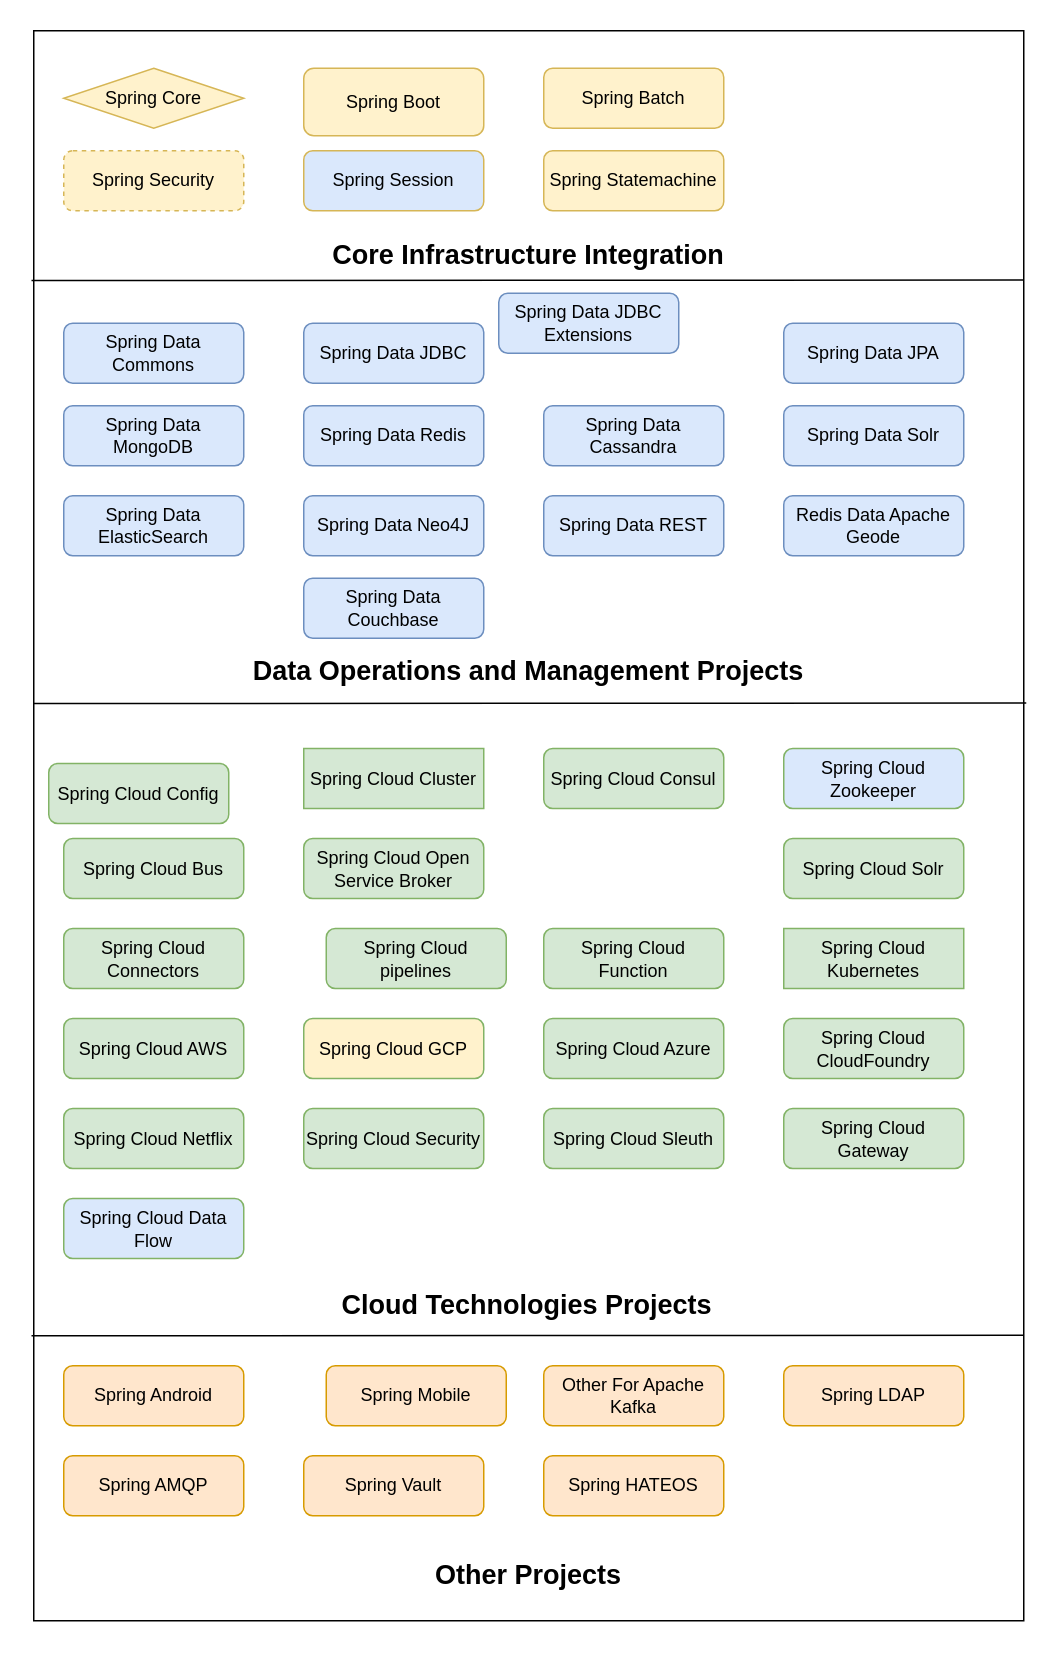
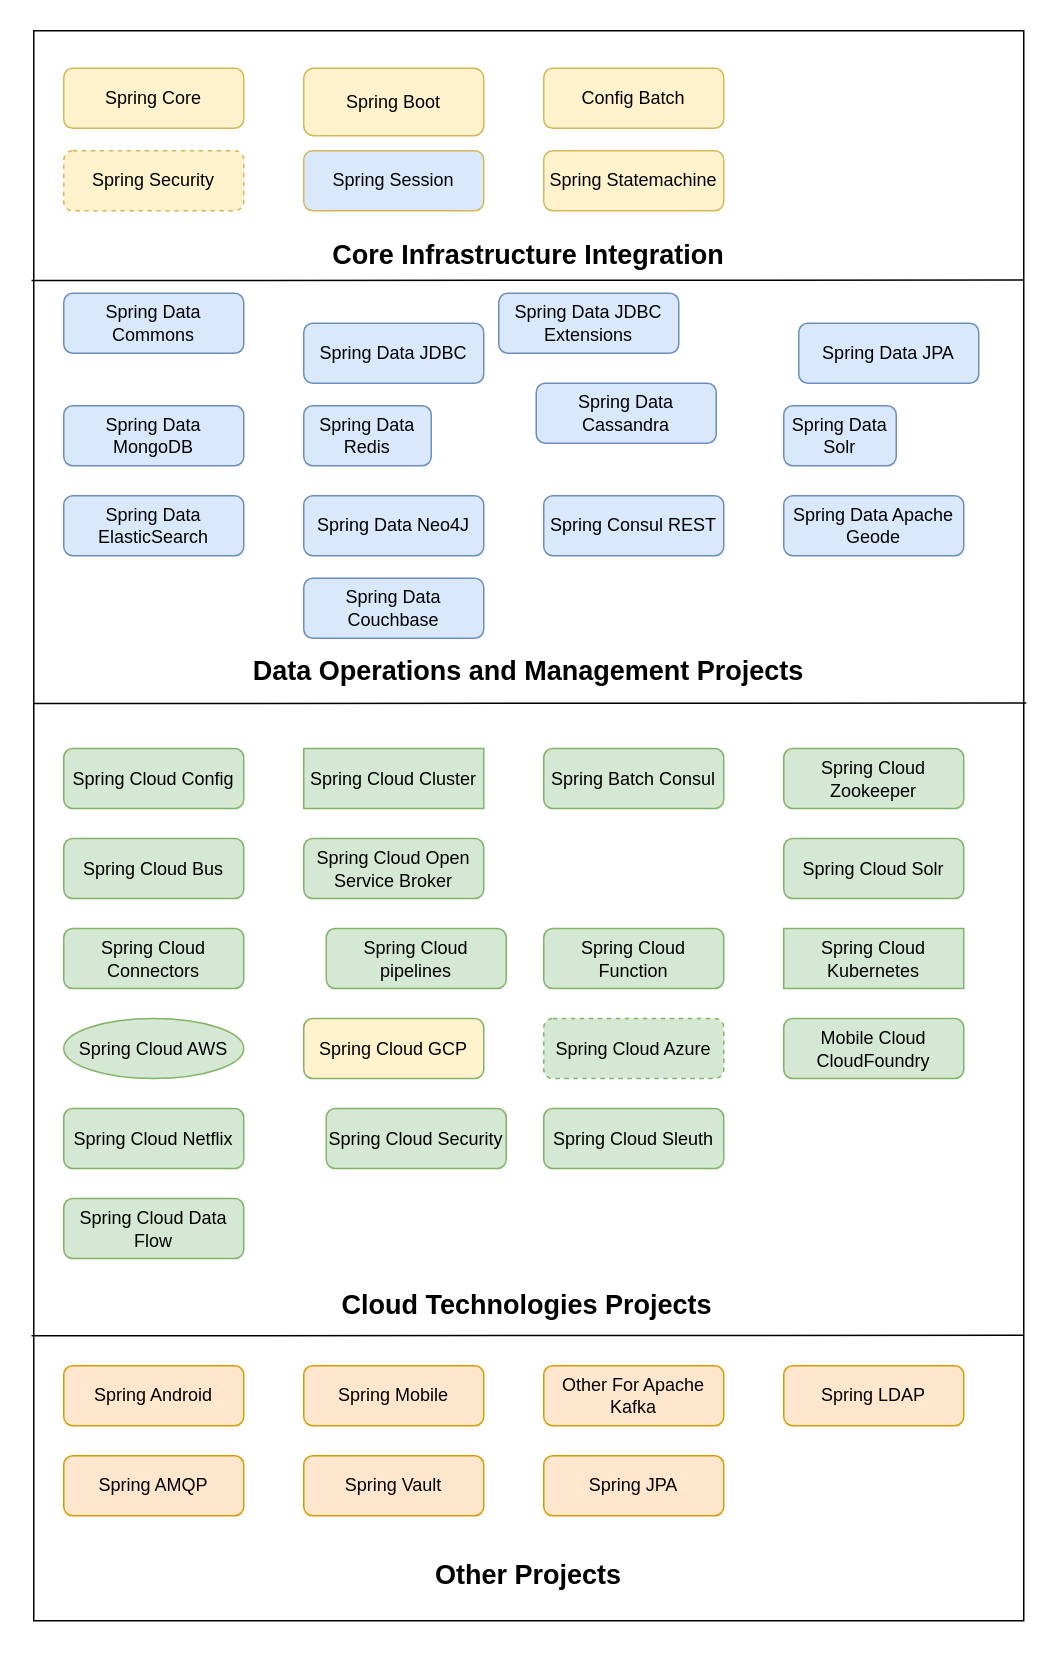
(154, 98) -> (154, 98)
(634, 98) -> (634, 98)
(154, 353) -> (154, 323)
(874, 353) -> (889, 353)
(394, 436) -> (368, 436)
(634, 436) -> (626, 413)
(874, 436) -> (840, 436)
(634, 526) -> (634, 526)
(874, 526) -> (874, 526)
(634, 779) -> (634, 779)
(874, 779) -> (874, 779)
(139, 794) -> (154, 779)
(154, 1049) -> (154, 1049)
(634, 1049) -> (634, 1049)
(874, 1049) -> (874, 1049)
(394, 1139) -> (416, 1139)
(874, 1139) -> none
(154, 1229) -> (154, 1229)
(416, 1396) -> (394, 1396)
(634, 1486) -> (634, 1486)
